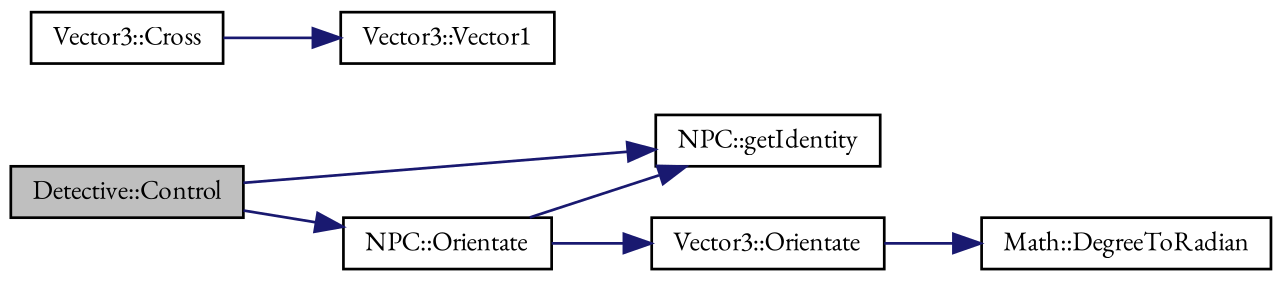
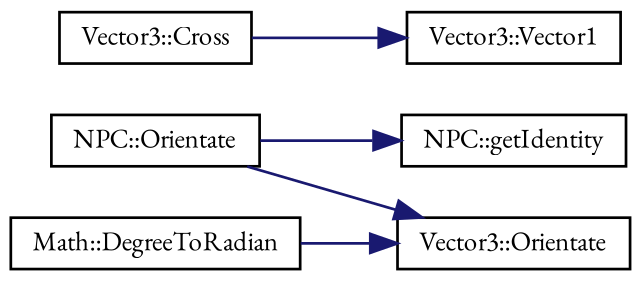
(127, 192) -> none
(919, 243) -> (335, 243)
